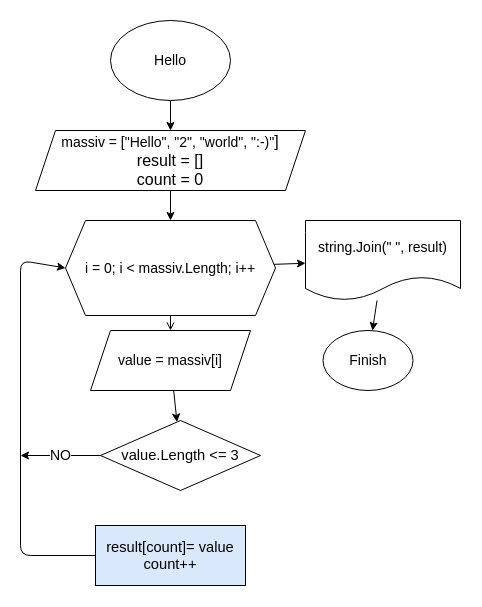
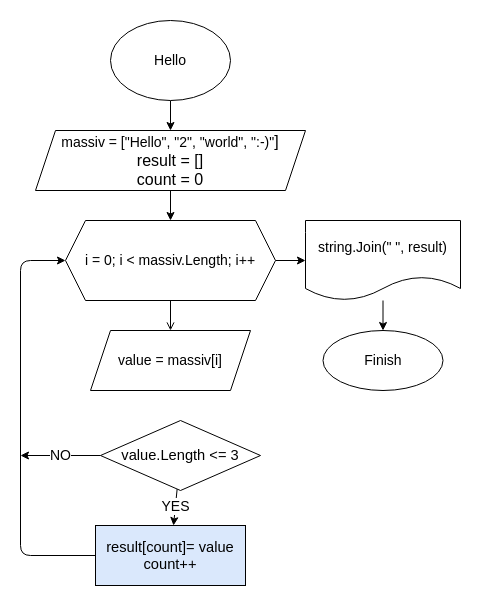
(171, 268) -> (171, 261)
(368, 361) -> (383, 361)
(175, 403) -> none
none -> (176, 504)
